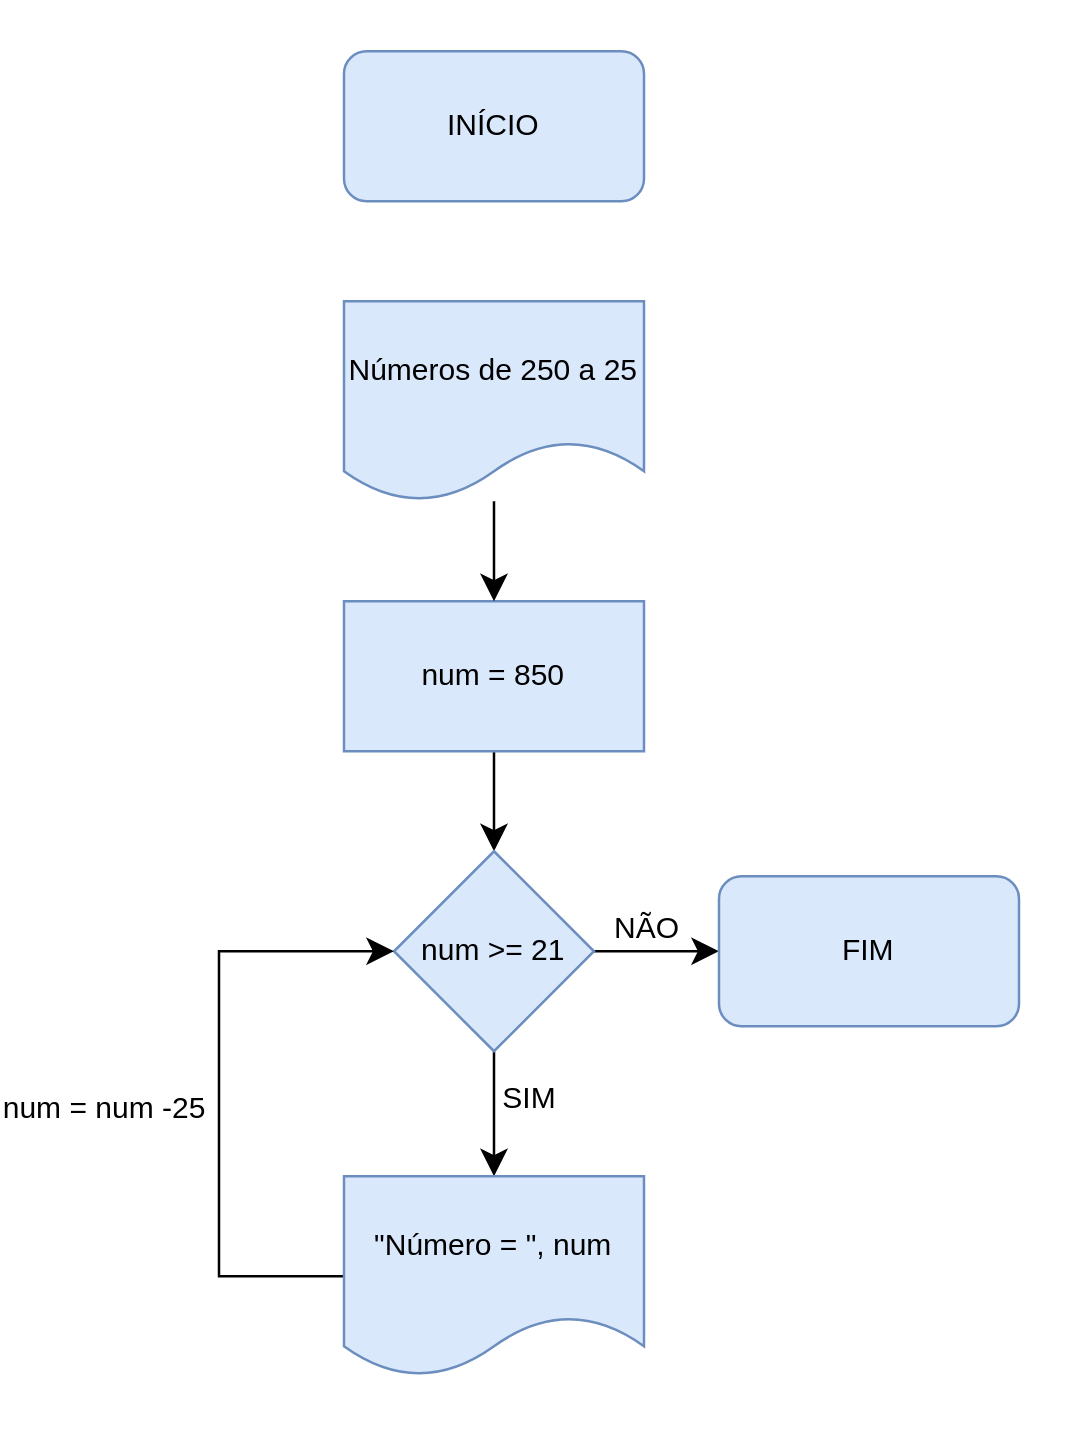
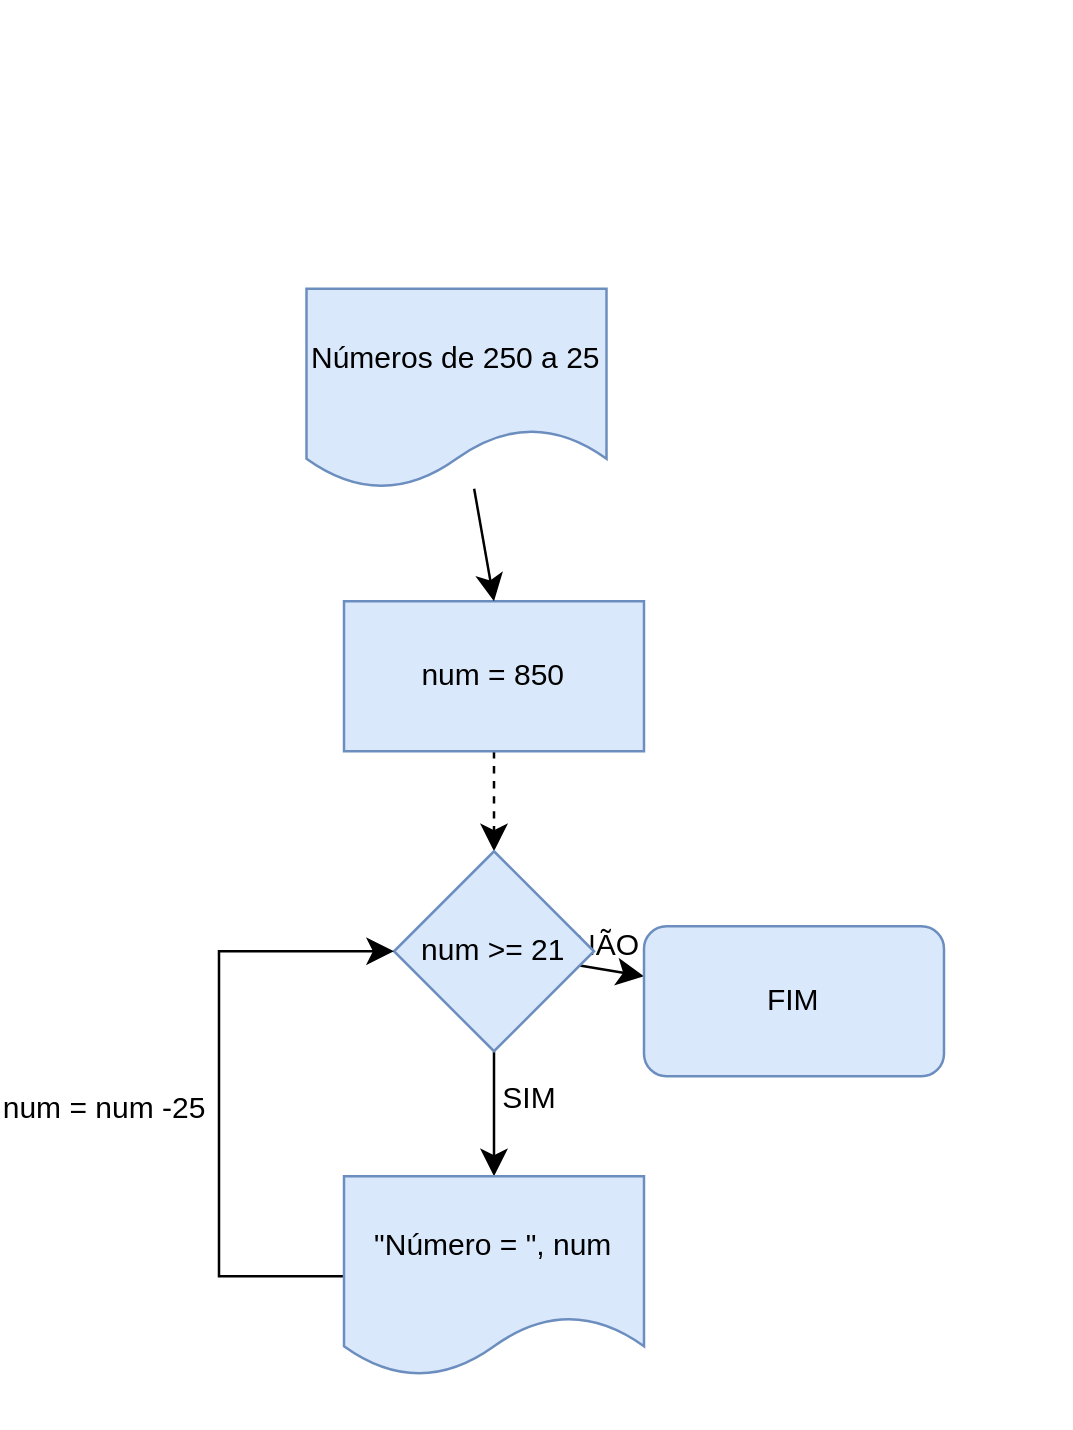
(494, 126) -> none
(494, 401) -> (456, 389)
(494, 793) -> (494, 793)
(869, 951) -> (794, 1001)
